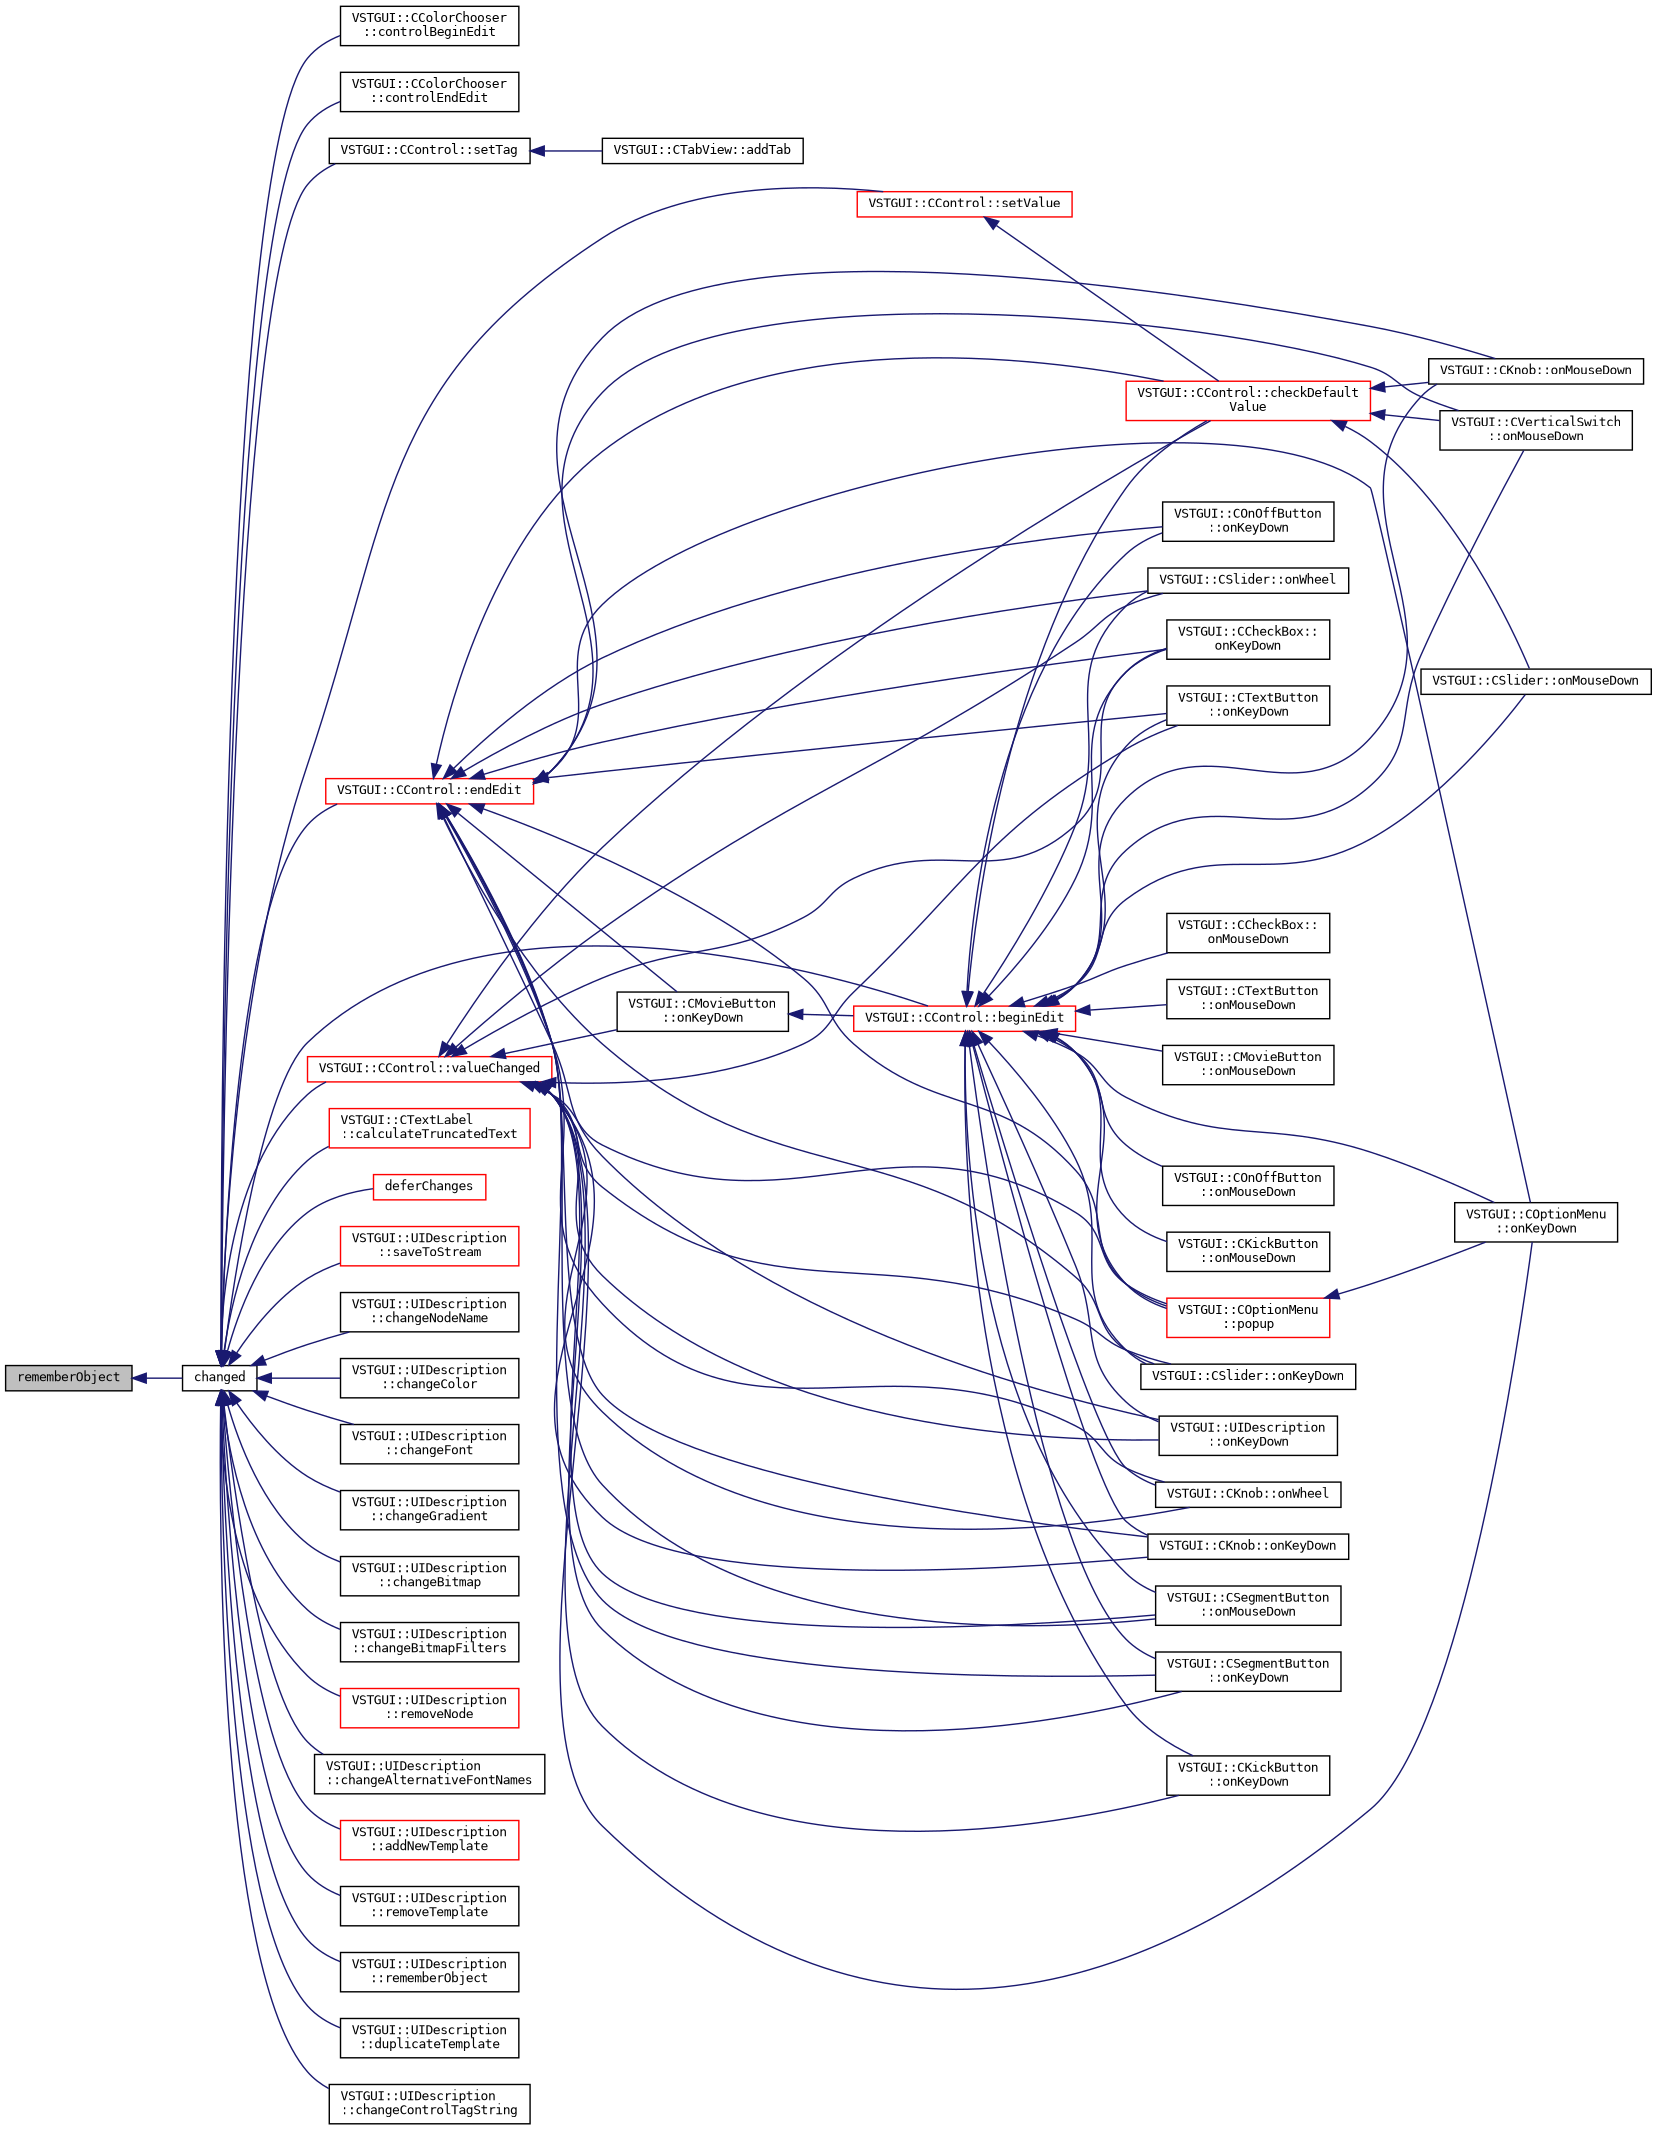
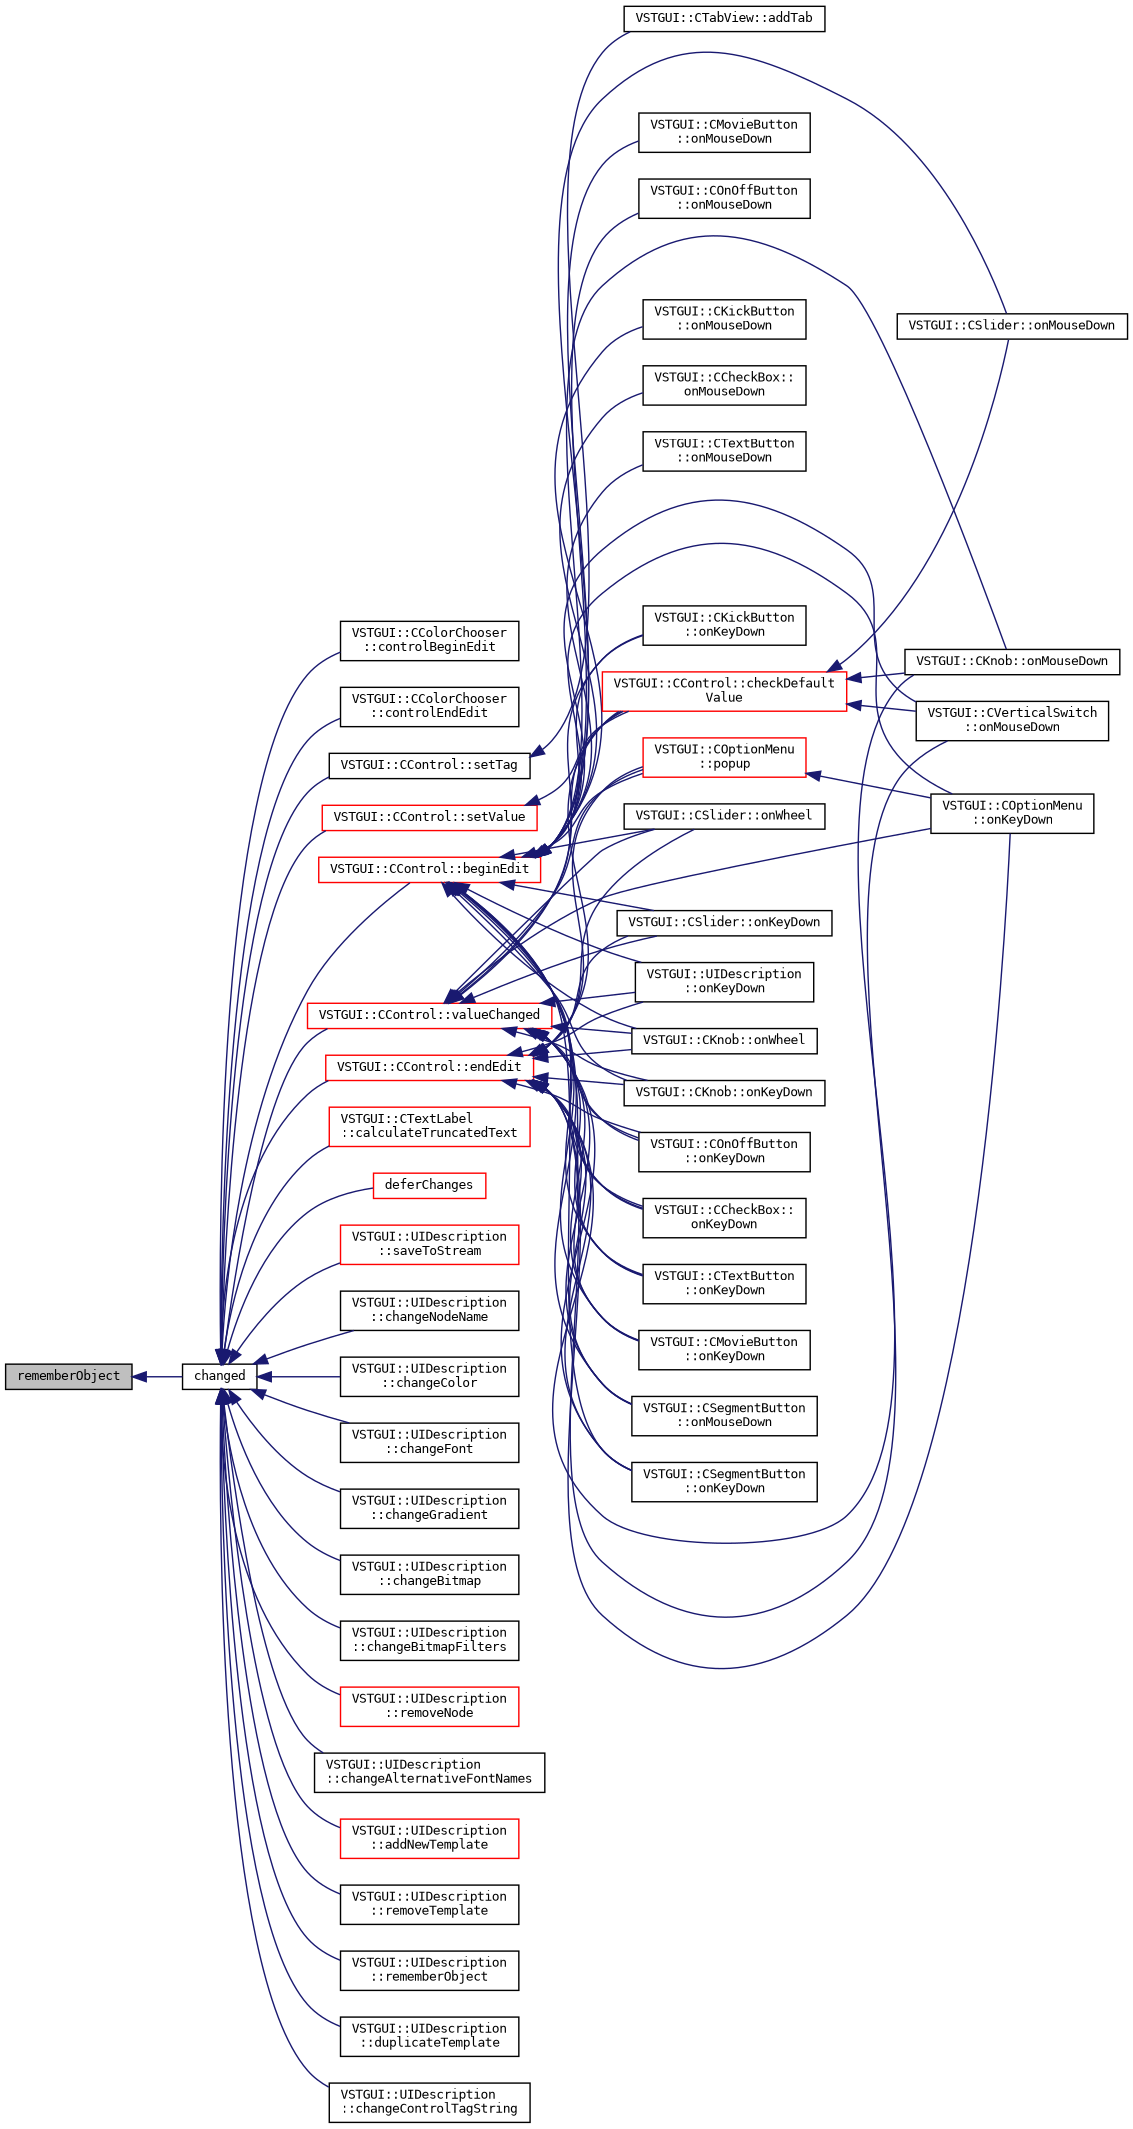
(821, 1015) -> (572, 1112)
none -> (581, 1092)
